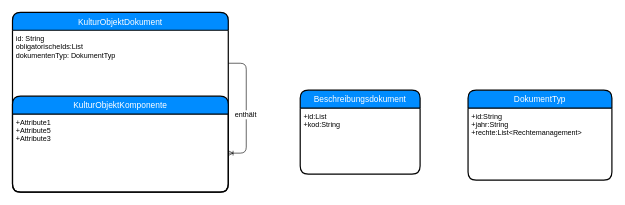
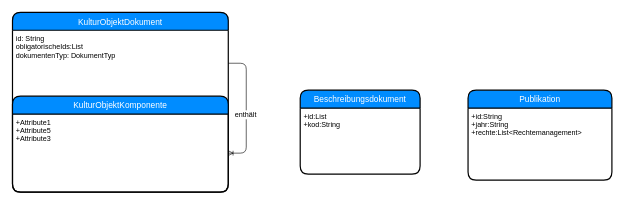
(540, 100) -> (540, 100)
